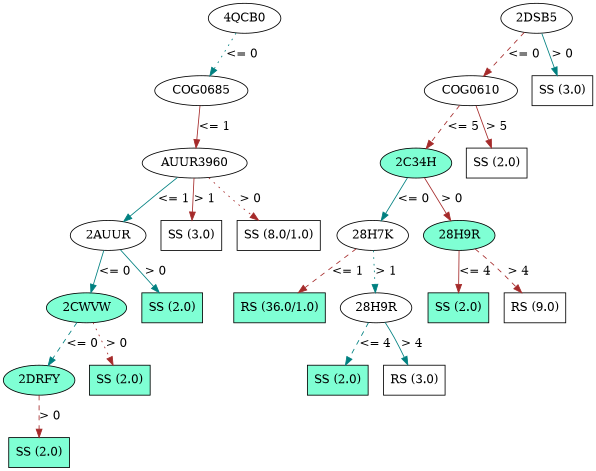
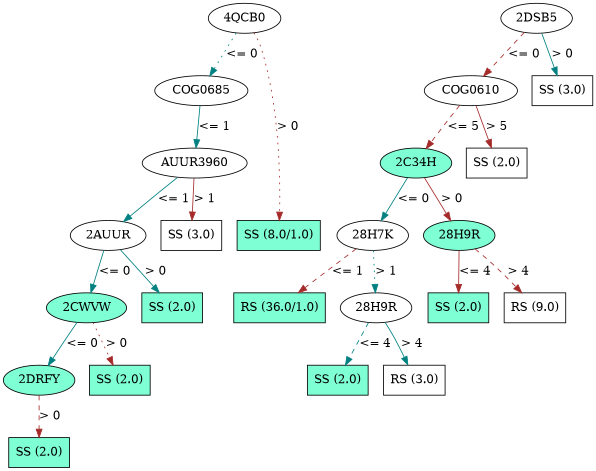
(198, 123) -> (198, 123)
(230, 197) -> (276, 121)
(279, 235) -> (279, 235)
(65, 340) -> (65, 340)
